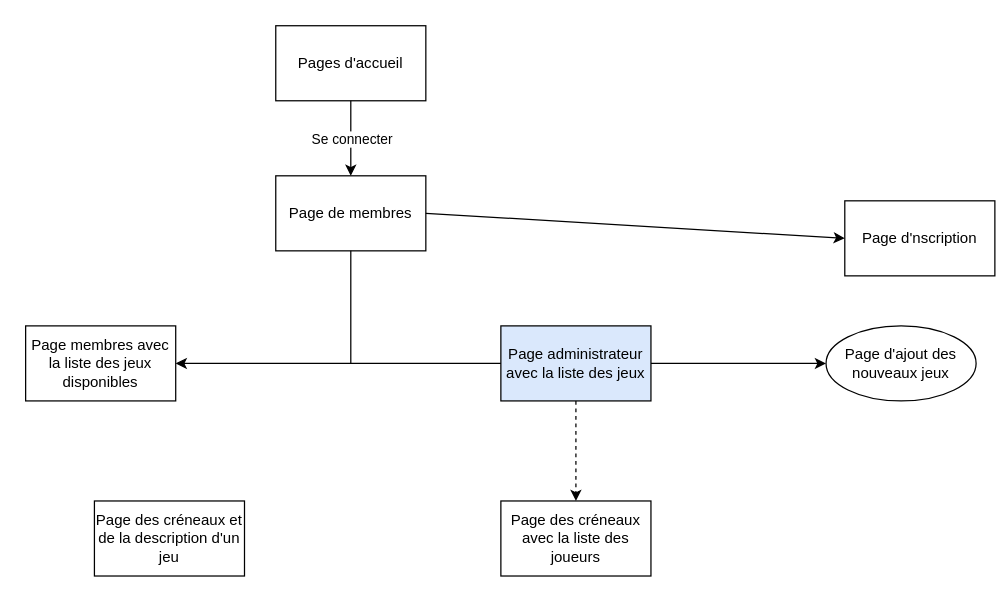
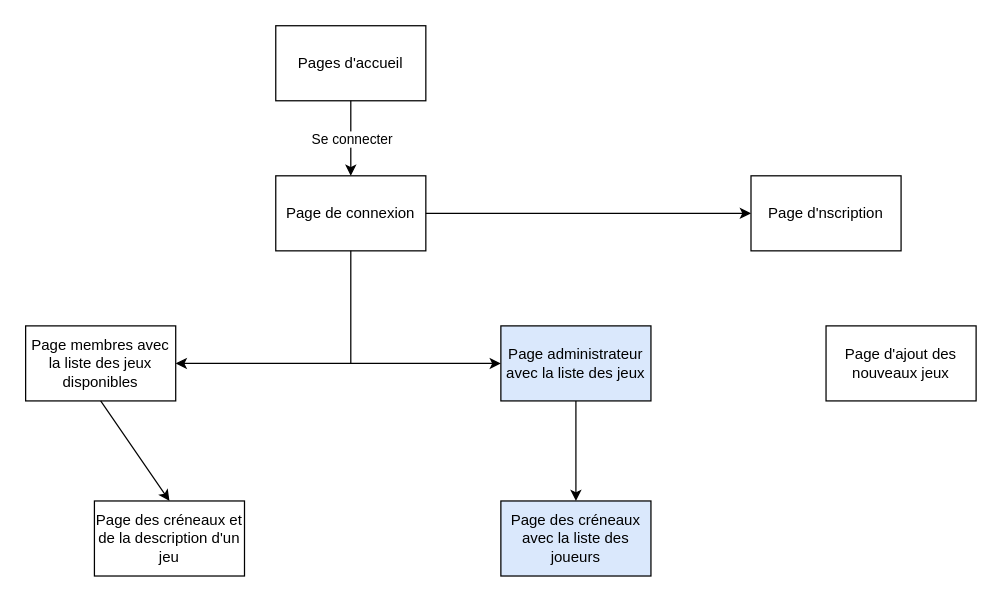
(351, 213) -> (351, 213)
(919, 238) -> (826, 213)
(494, 363) -> (491, 363)
(734, 363) -> none
(901, 363) -> (901, 363)
none -> (132, 447)
(576, 447) -> (576, 447)
(576, 538) -> (576, 538)
